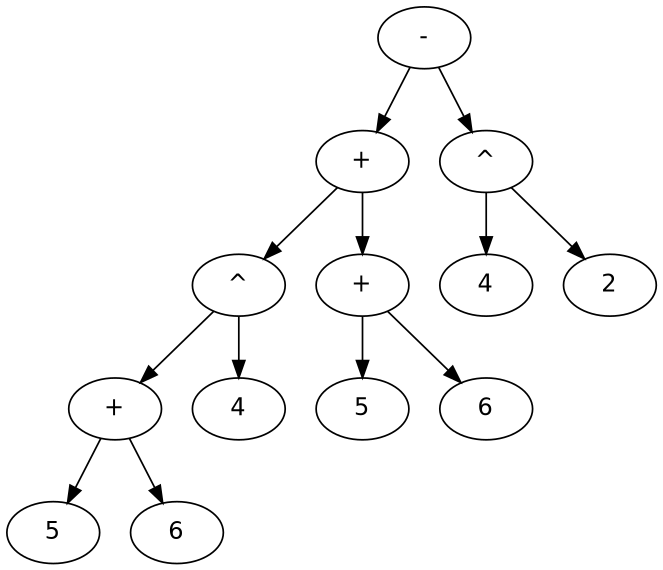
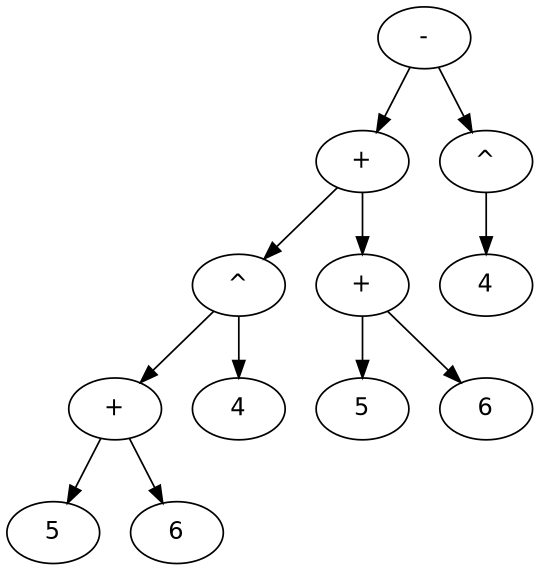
(610, 285) -> none
